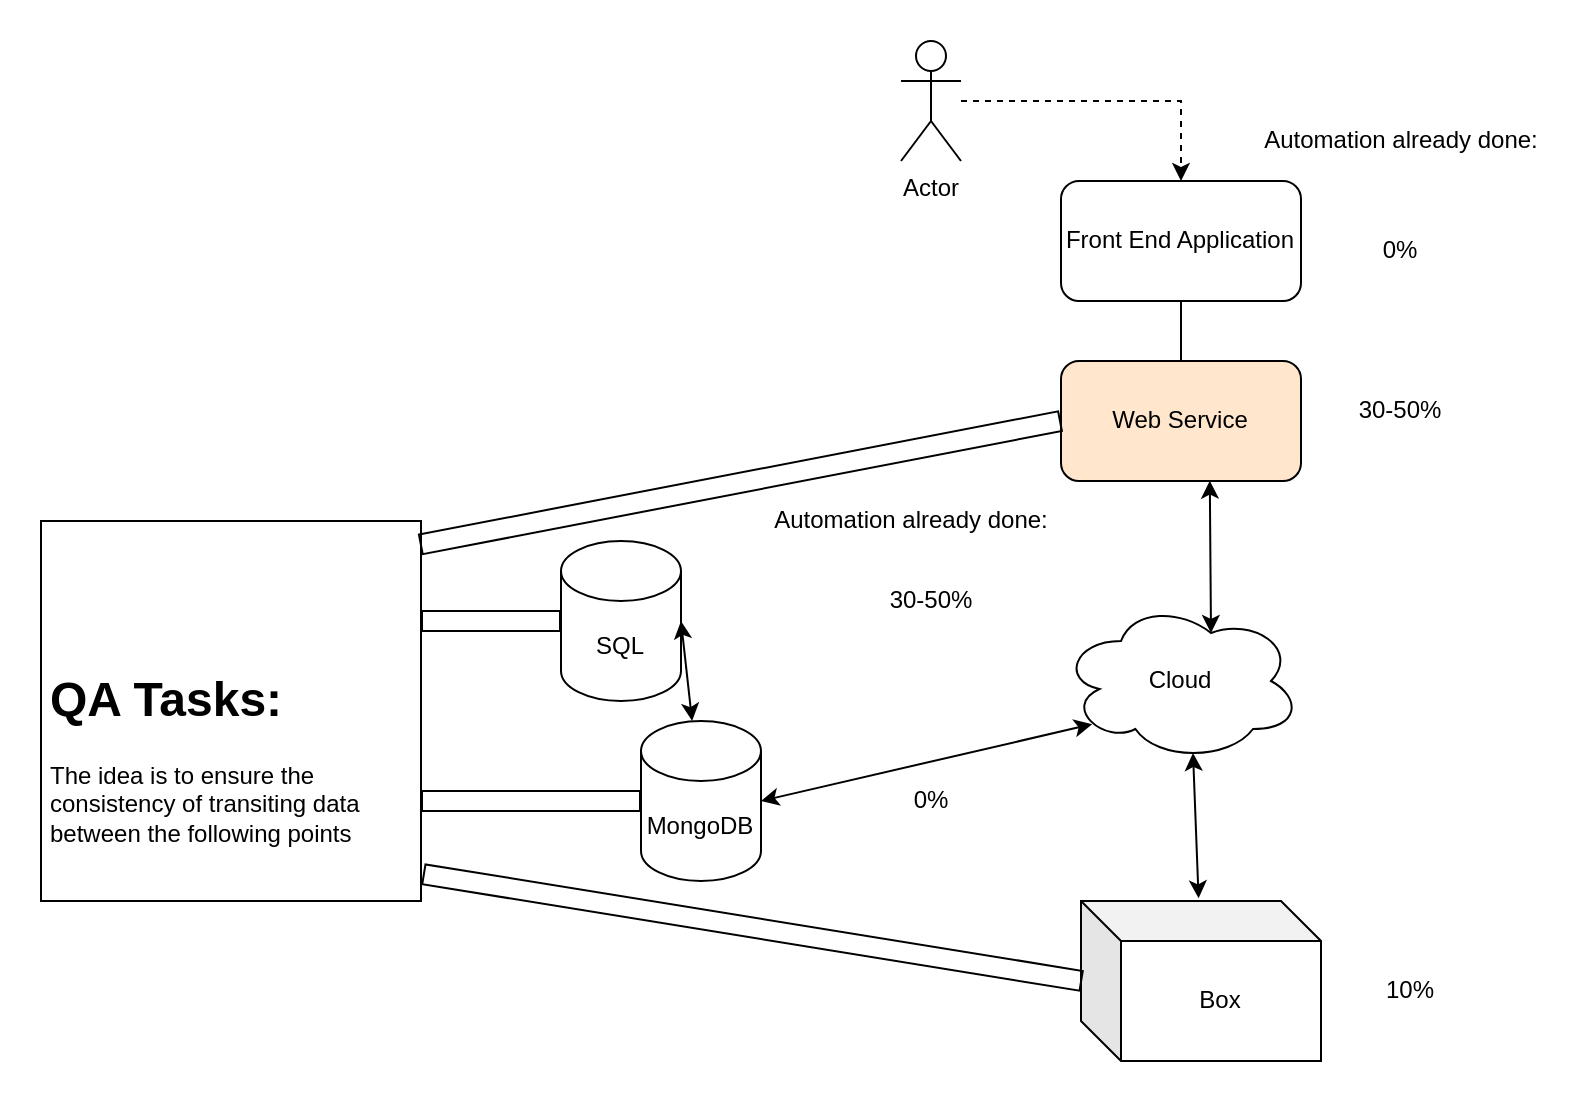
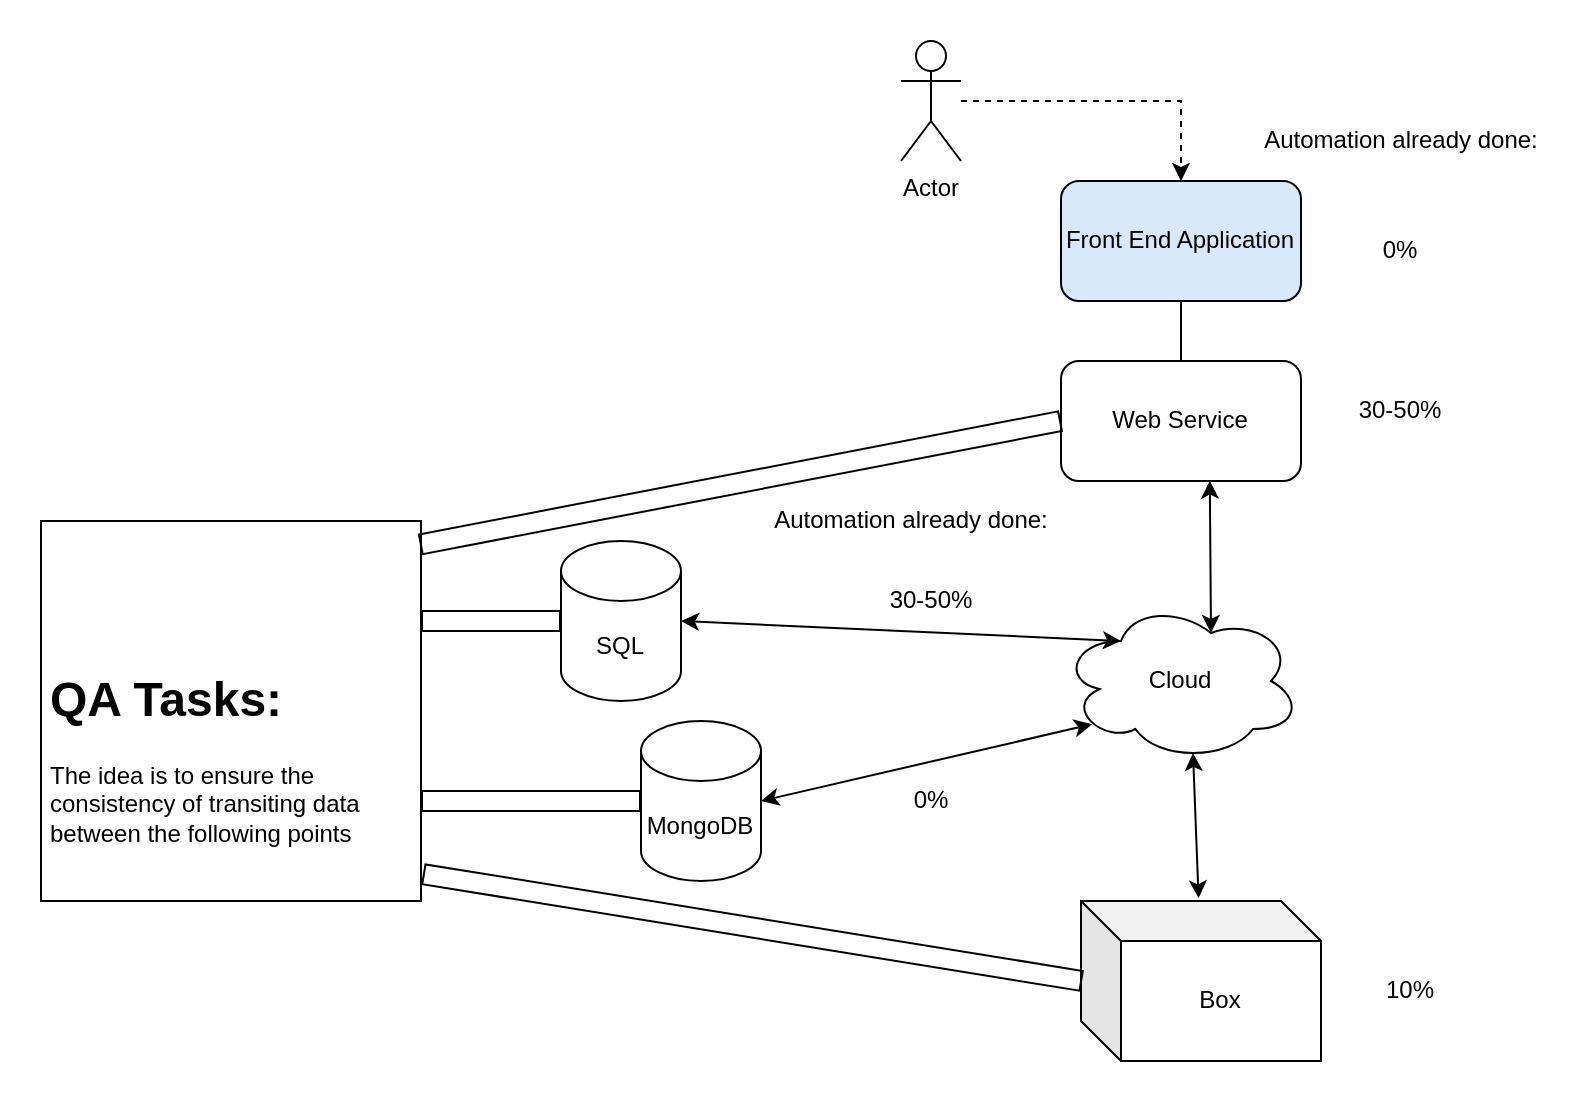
(1181, 241) -> (1181, 241)
(1181, 421) -> (1181, 421)
(686, 671) -> (901, 631)
